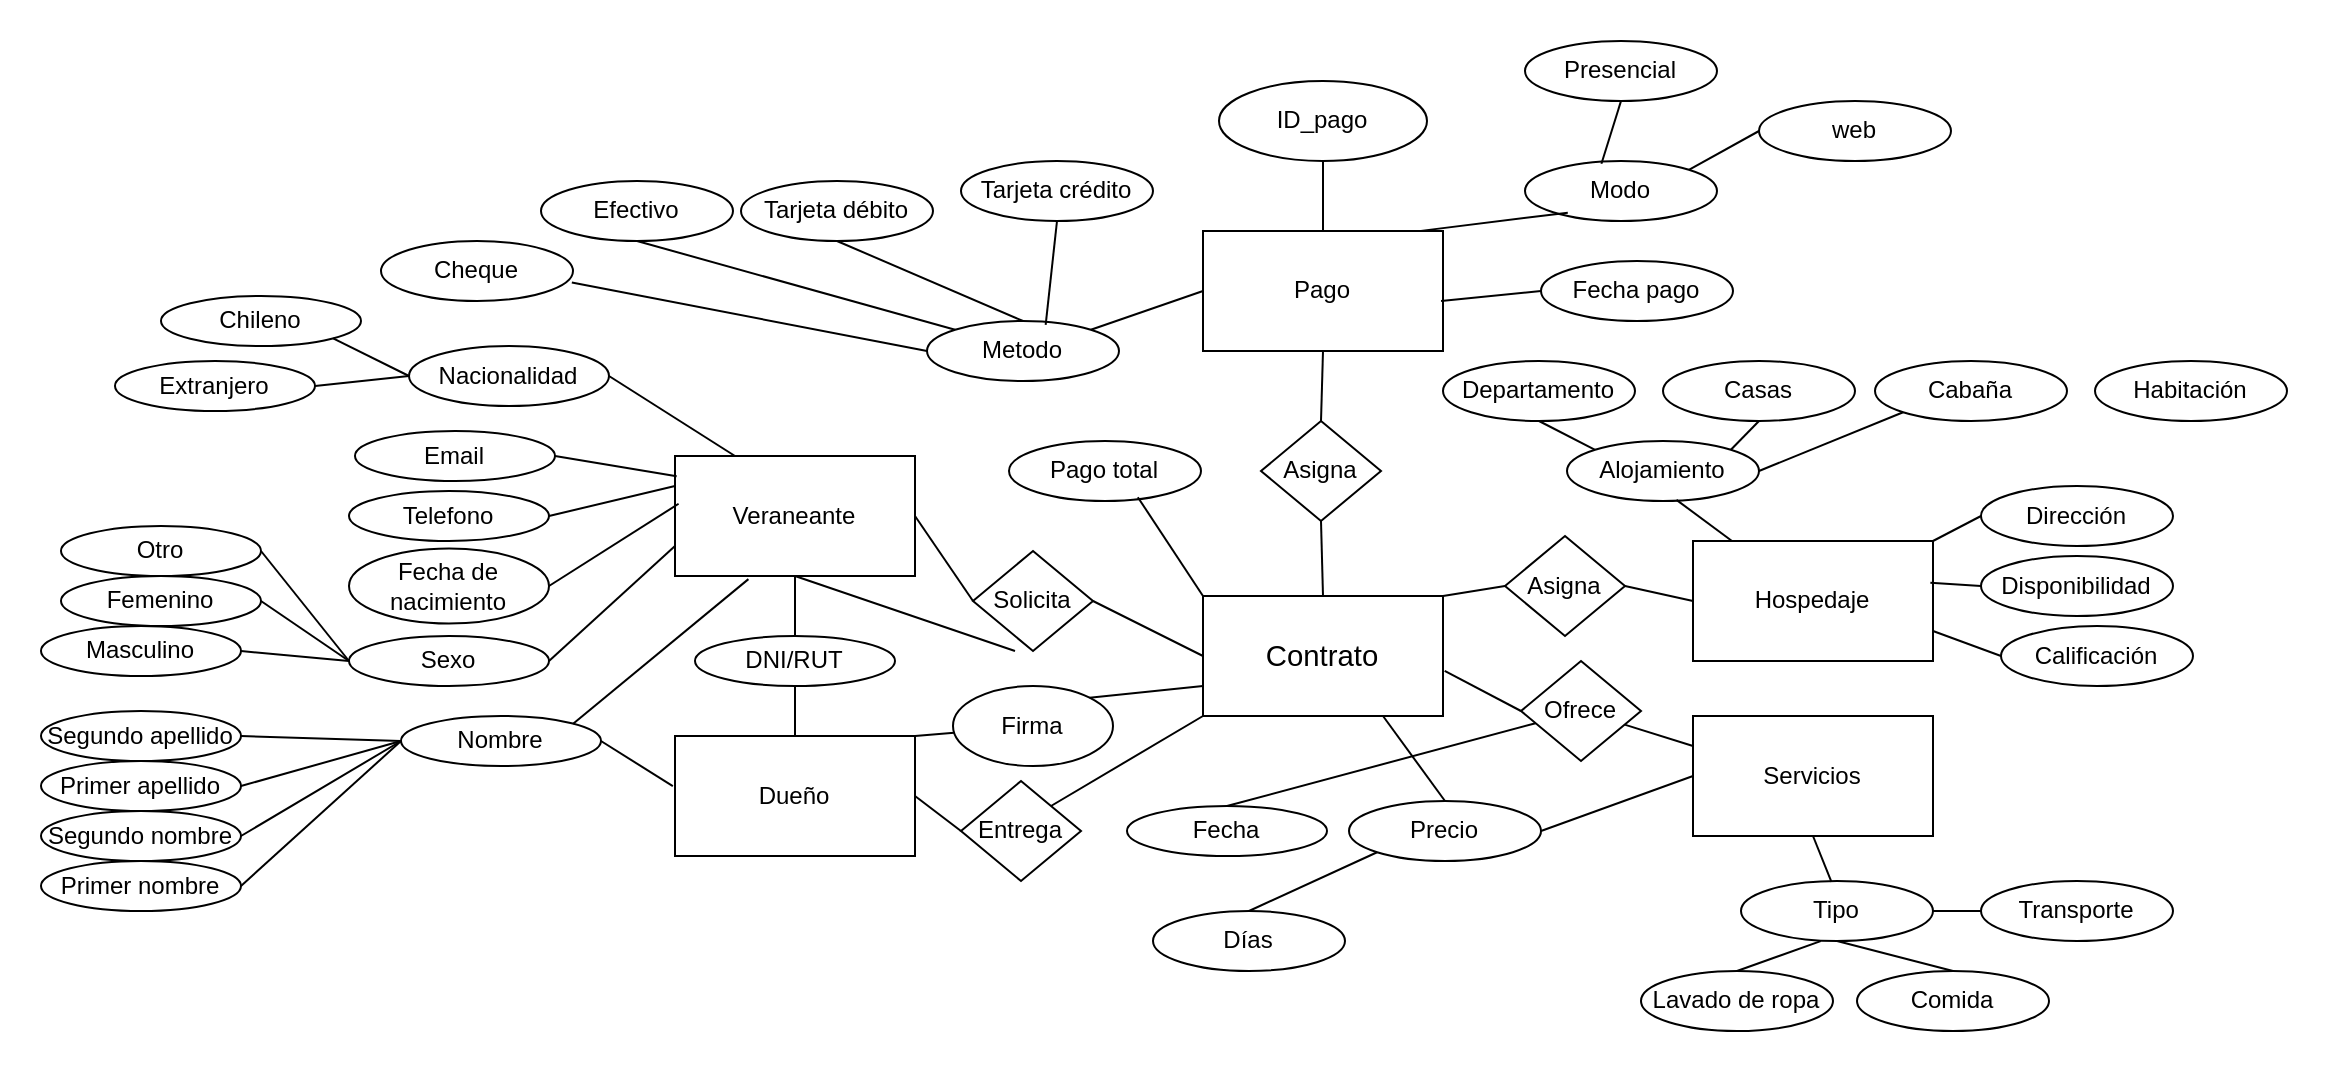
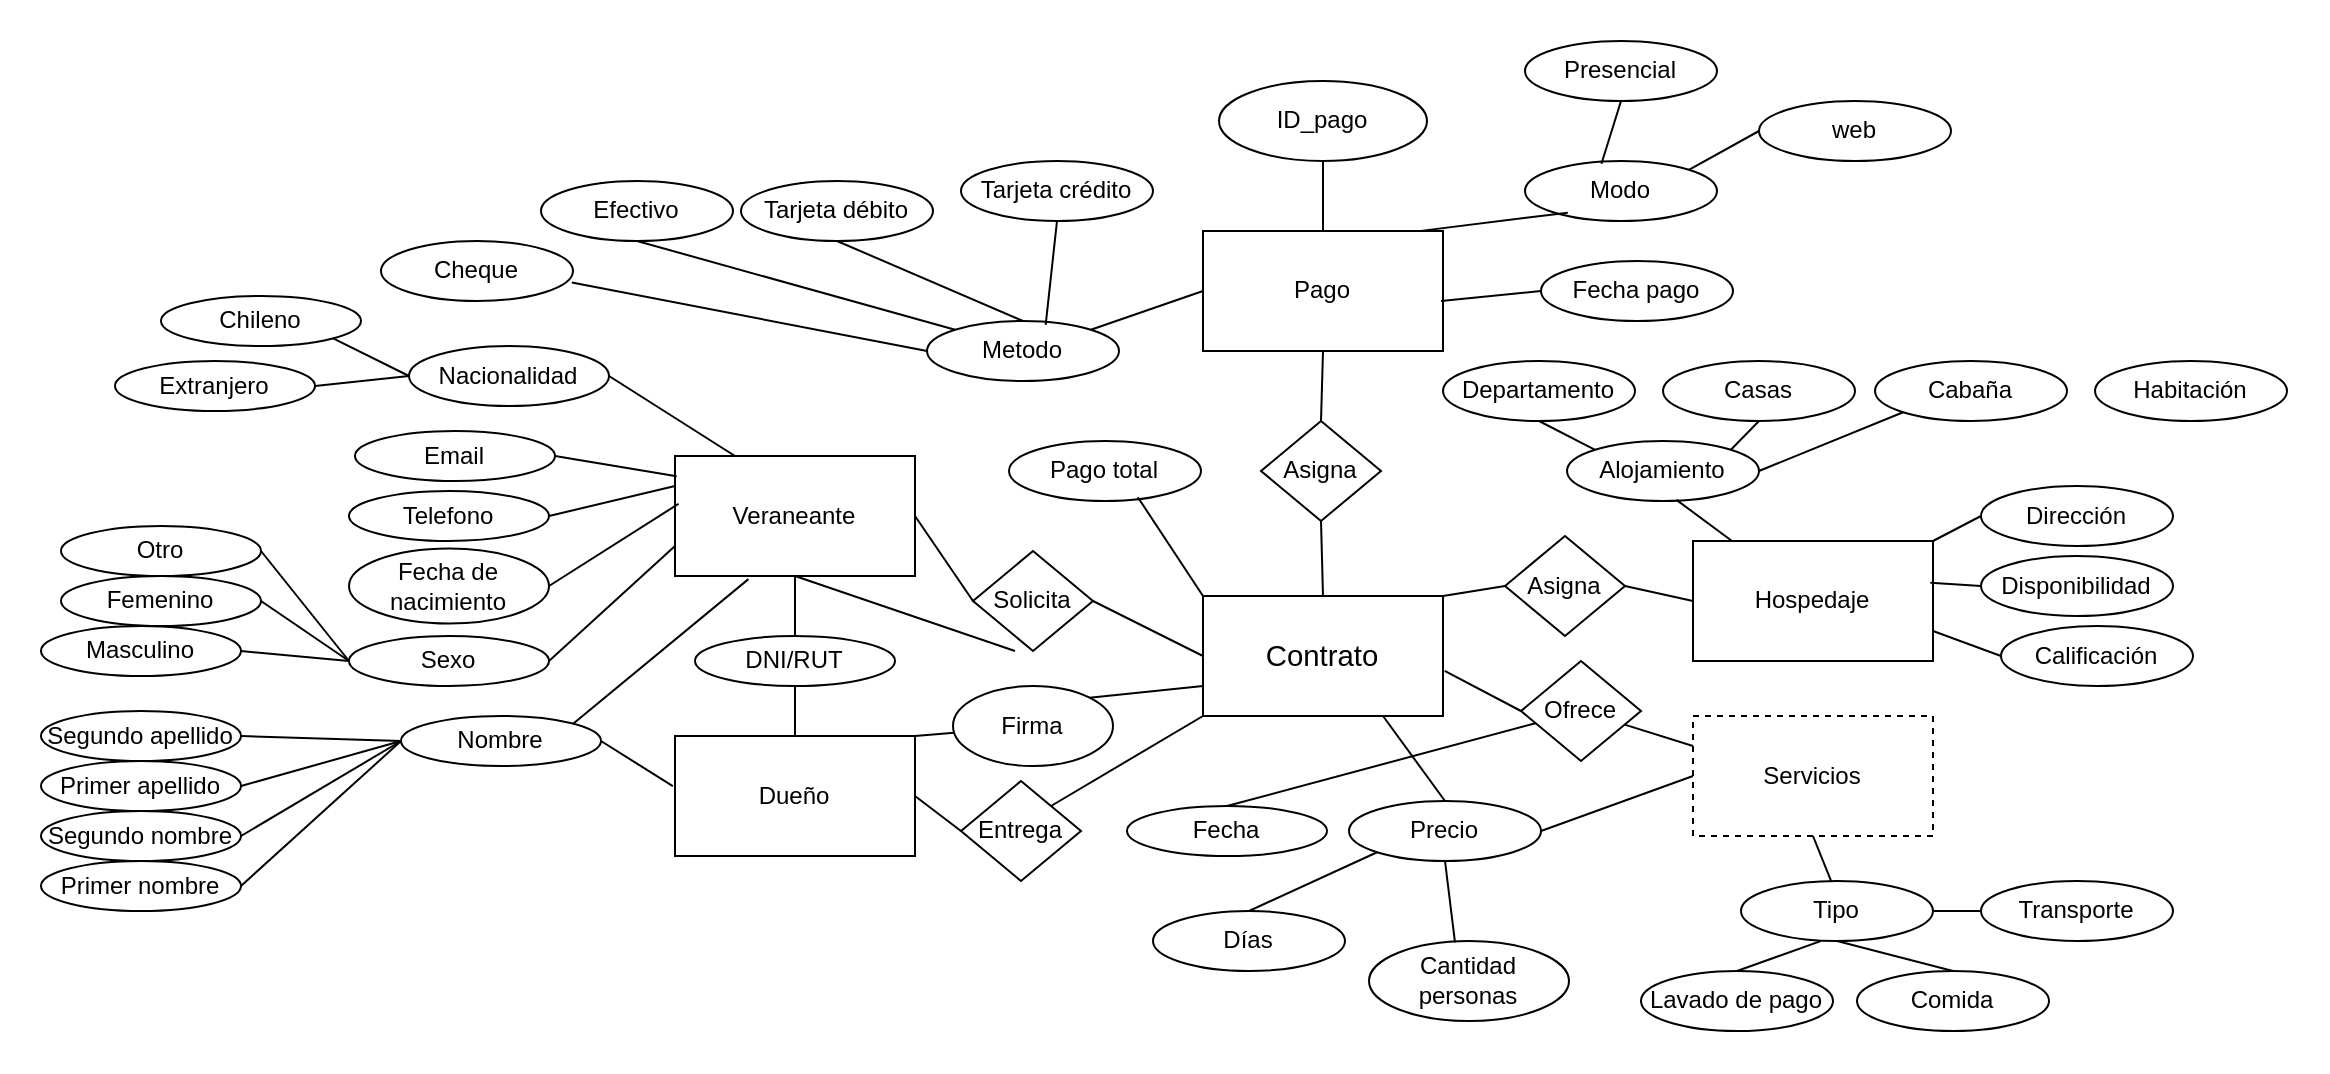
(1813, 776) -> (1813, 776)
none -> (1450, 902)
none -> (1469, 981)
(1737, 1001) -> (1737, 1001)
